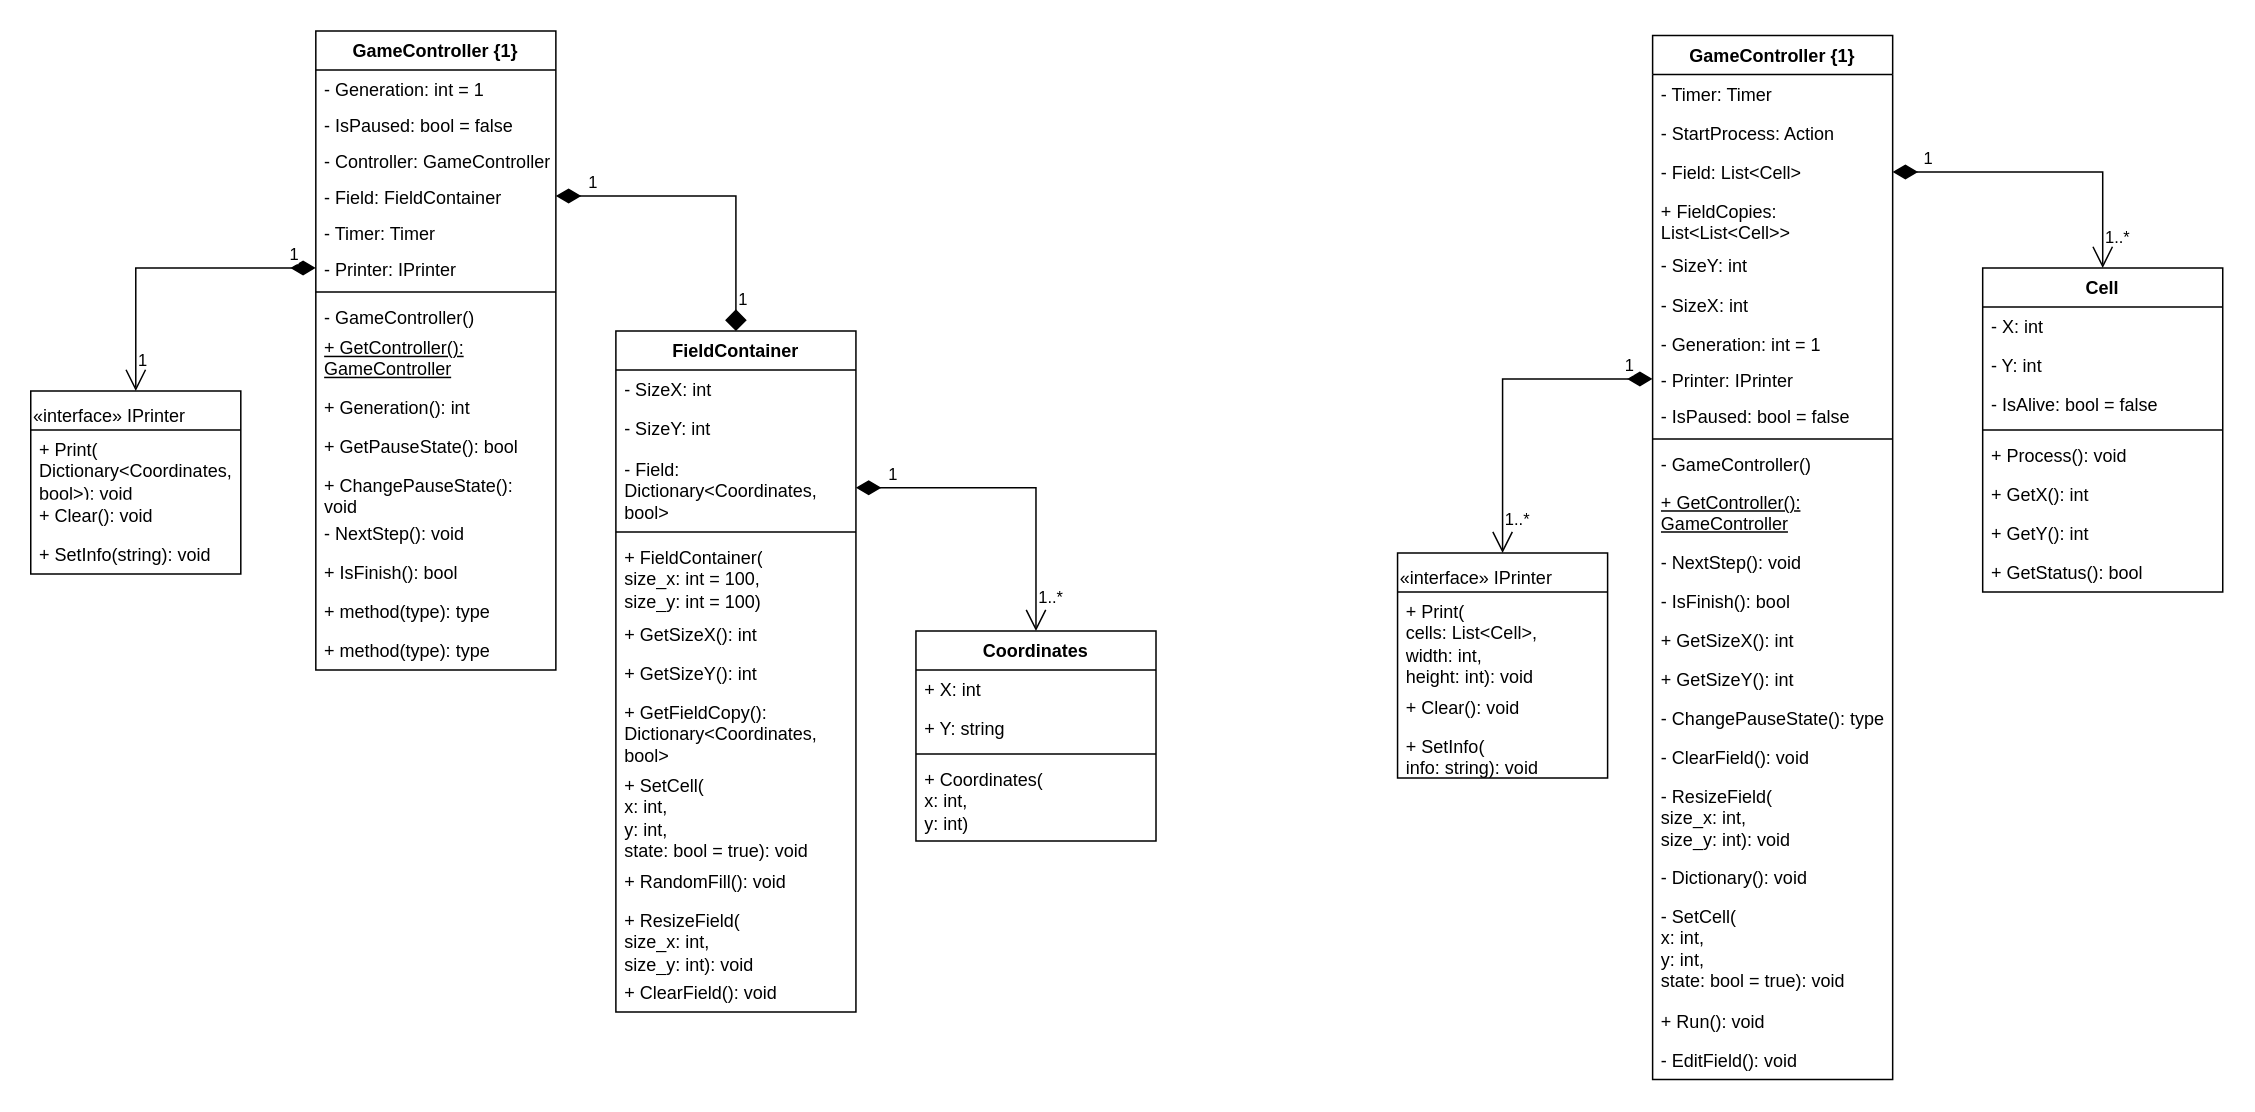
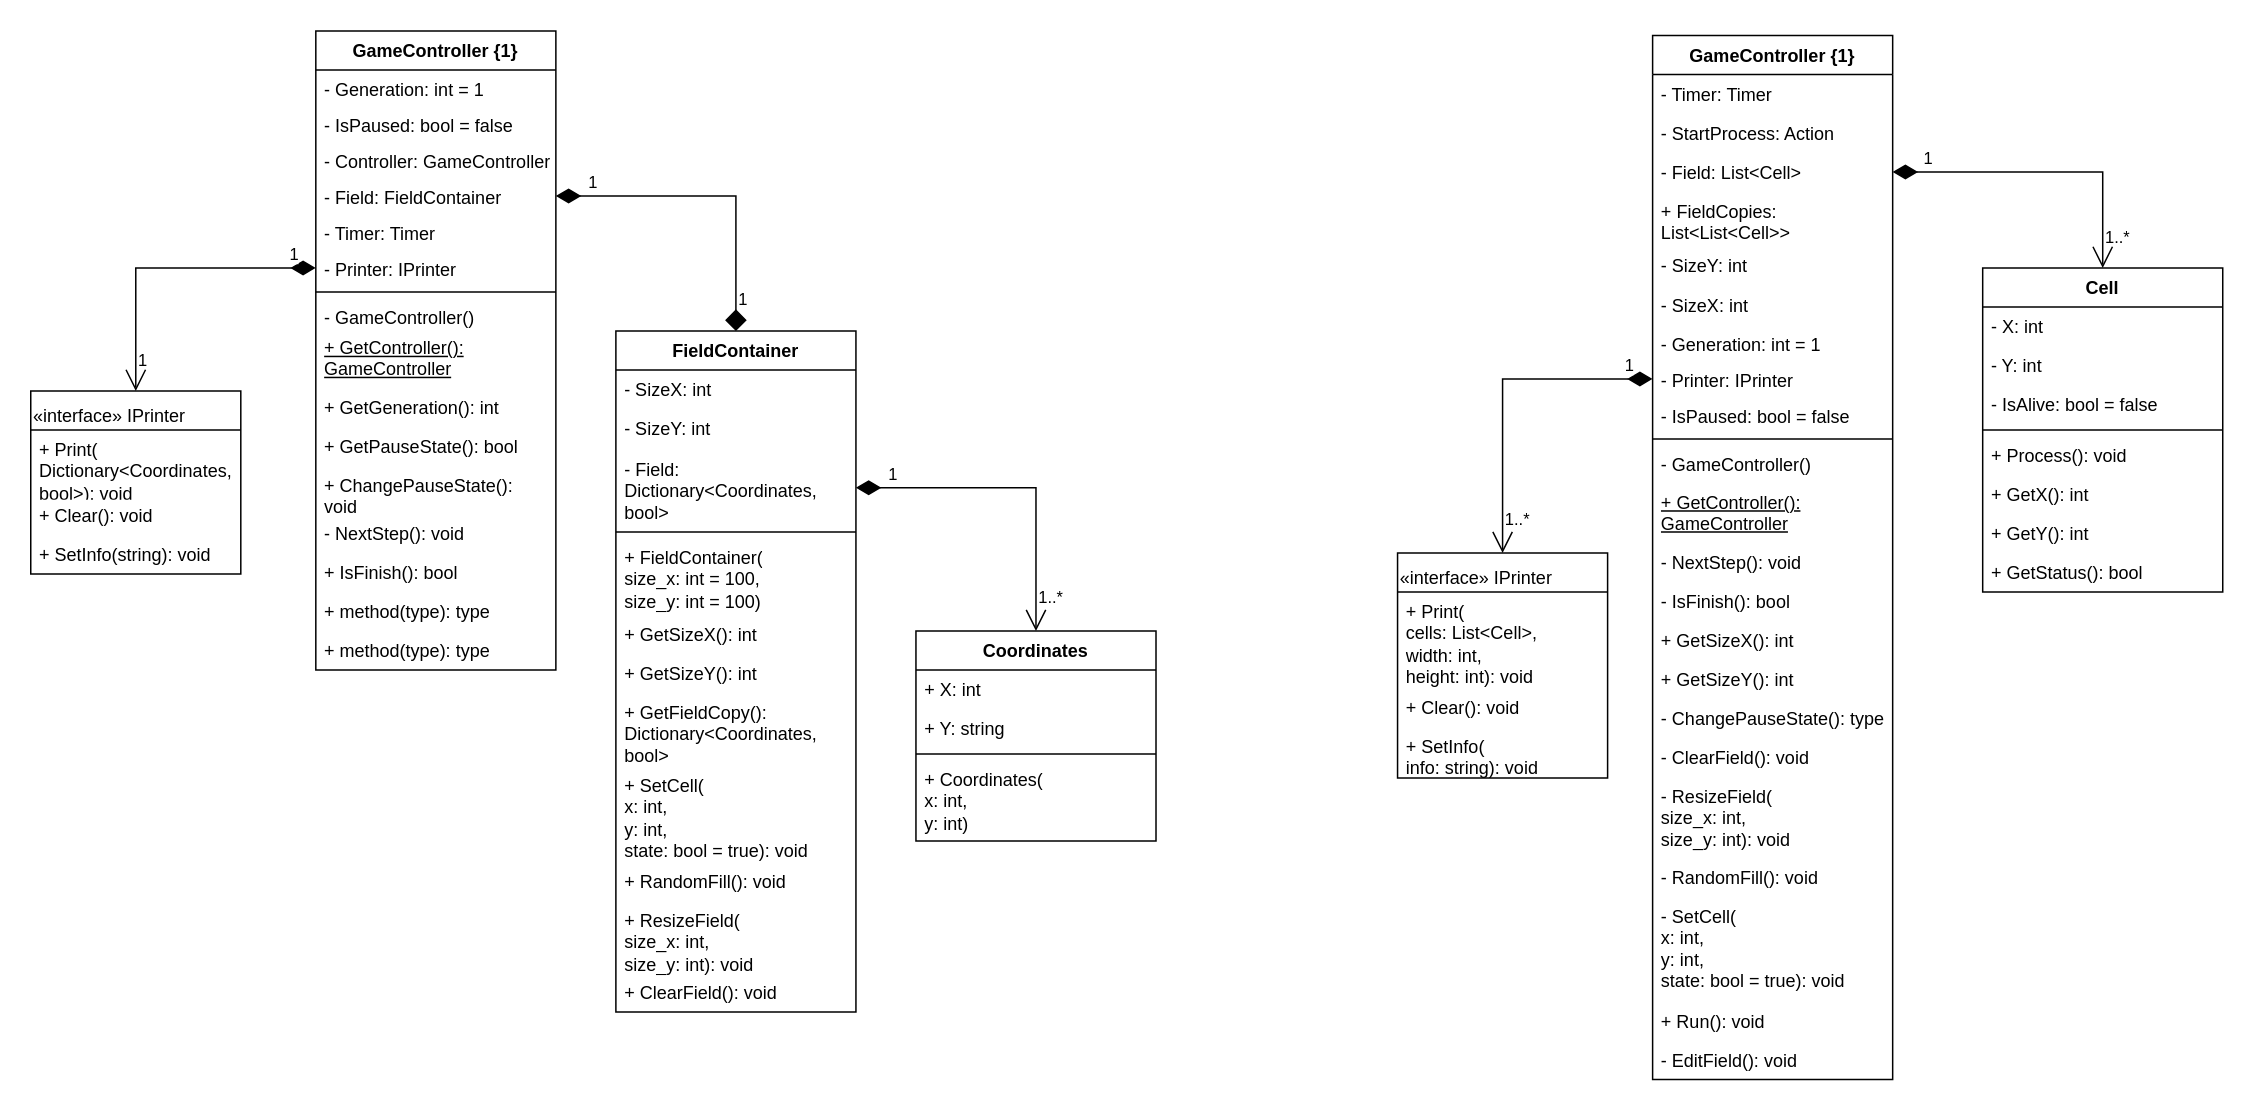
(408, 408) -> (423, 408)
(1747, 878) -> (1745, 878)
